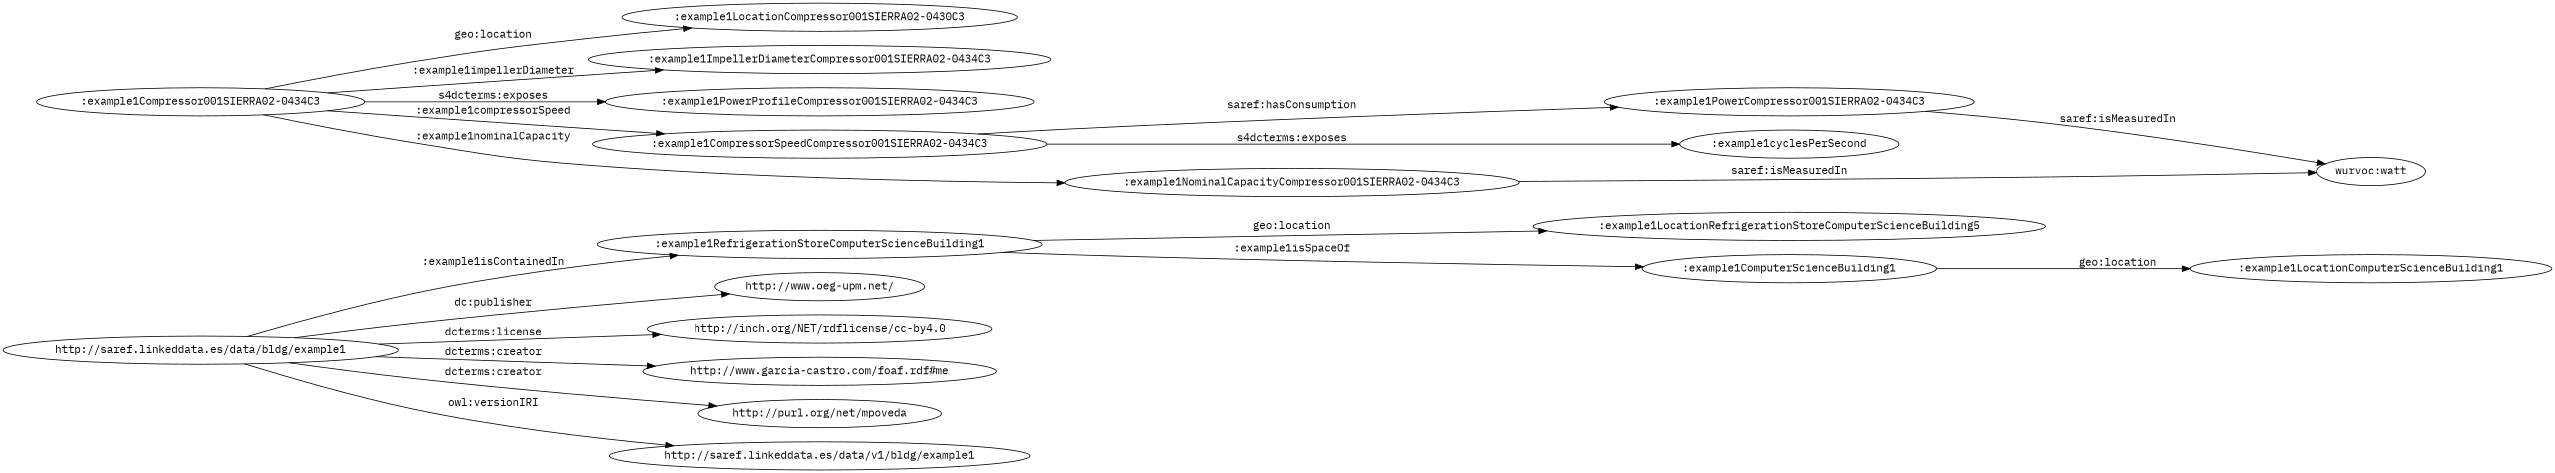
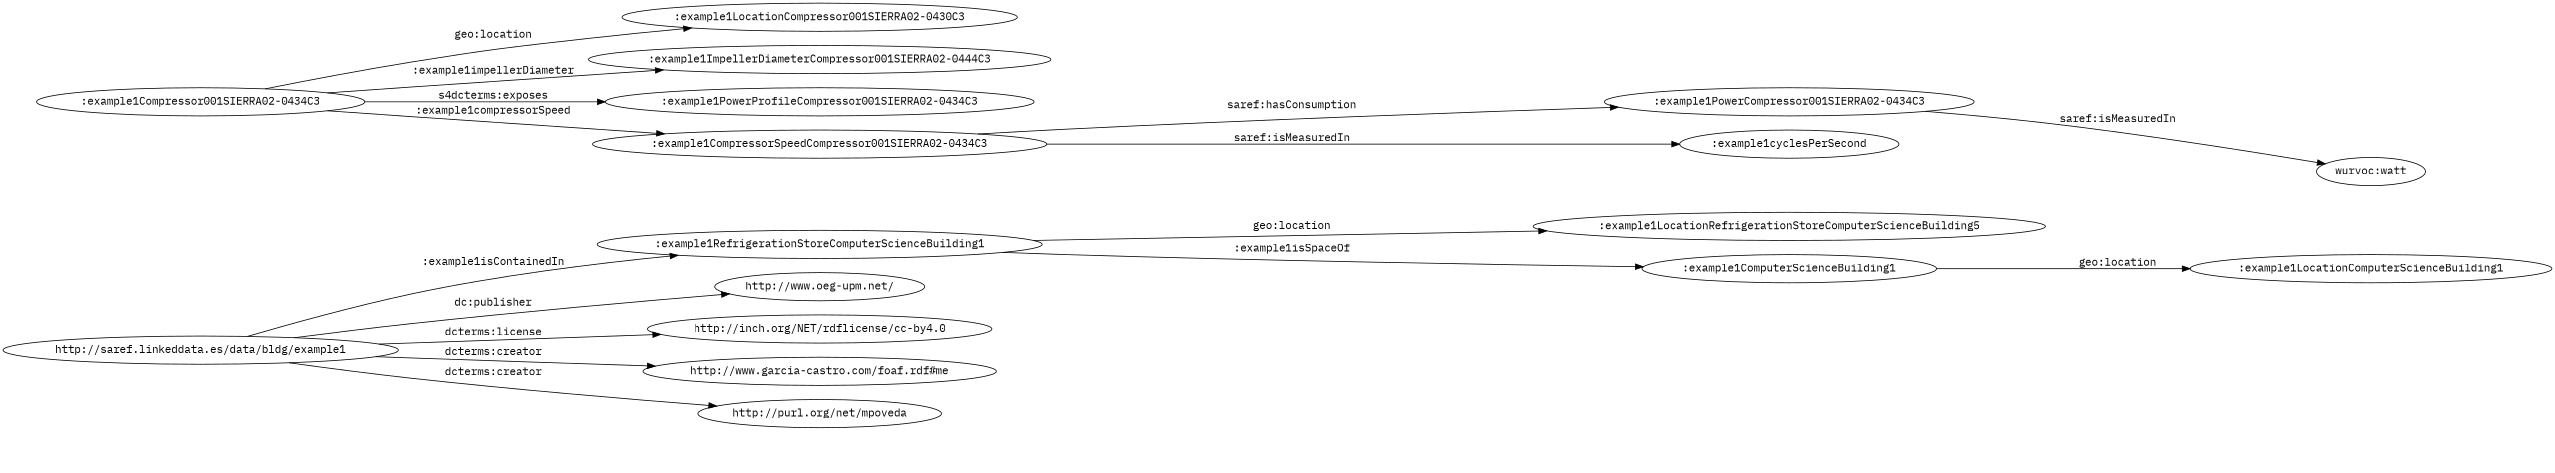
(820, 60) -> (820, 60)
(1292, 138) -> (1292, 138)
(1292, 183) -> none
(820, 456) -> none
